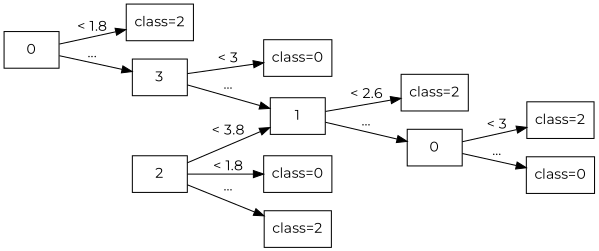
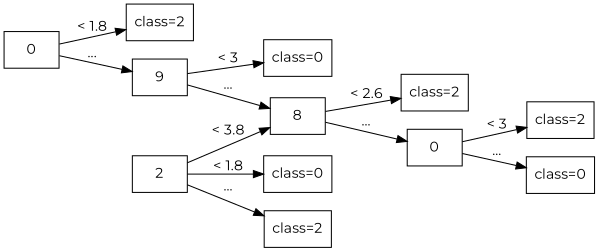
(160, 77) -> (160, 77)
(298, 116) -> (298, 116)
